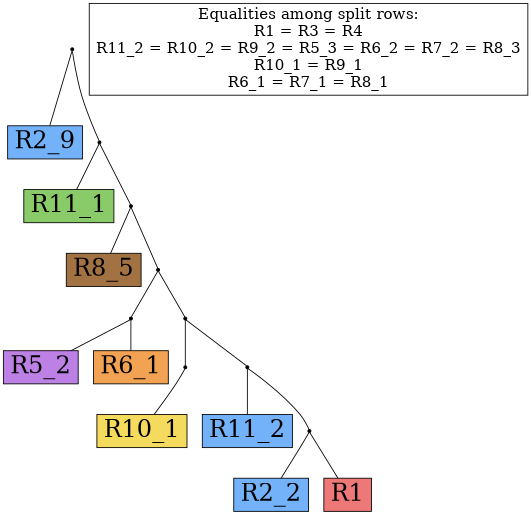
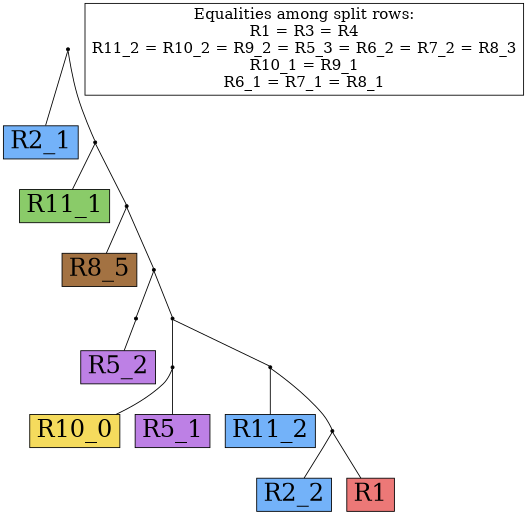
(45, 142) -> (41, 142)
(131, 367) -> none
(142, 431) -> (75, 431)
none -> (173, 431)
